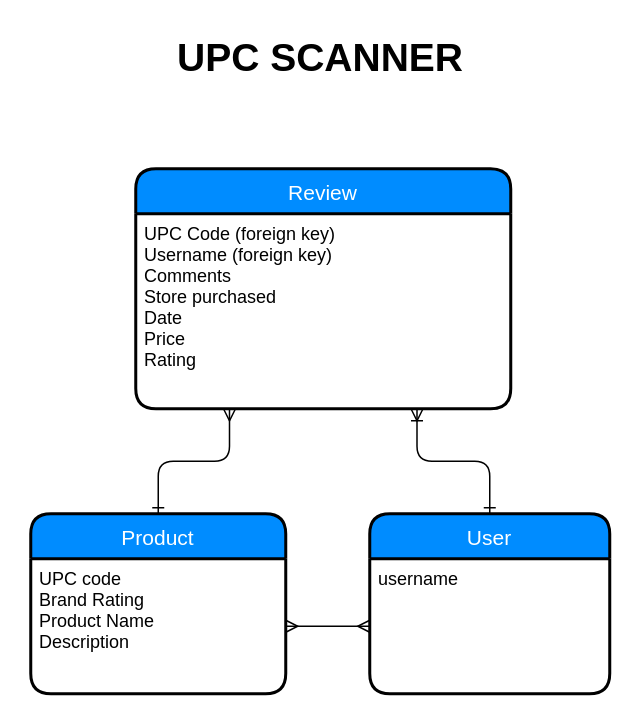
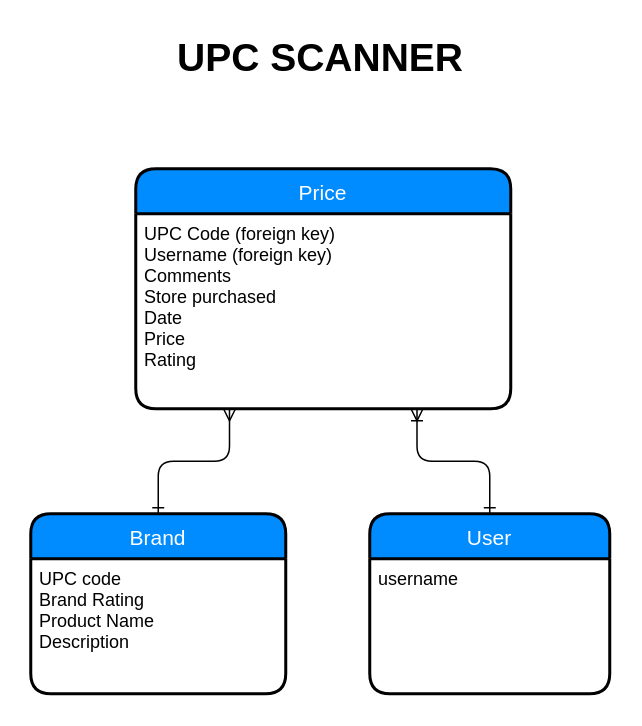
(323, 192) -> (323, 192)
(158, 538) -> (158, 538)
(328, 626) -> none
